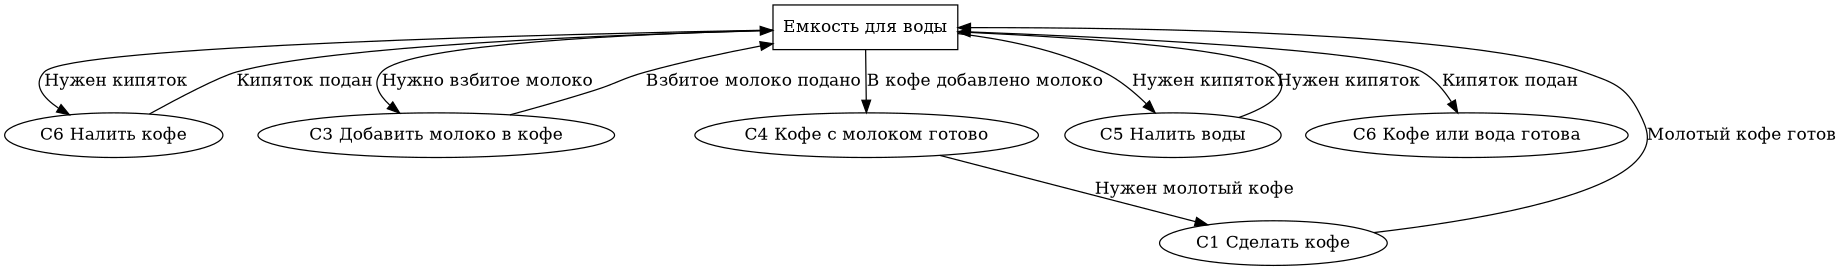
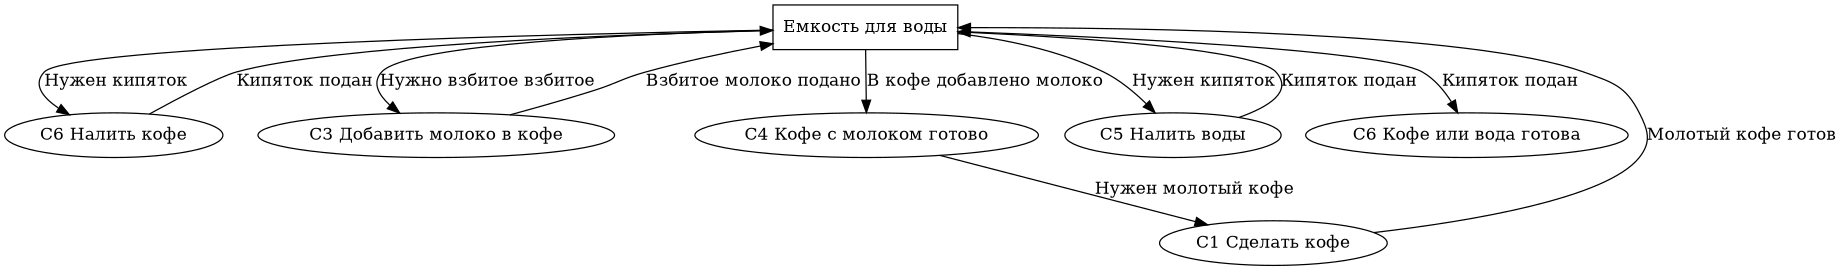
(488, 81) -> (488, 81)
(1349, 81) -> (1349, 81)
